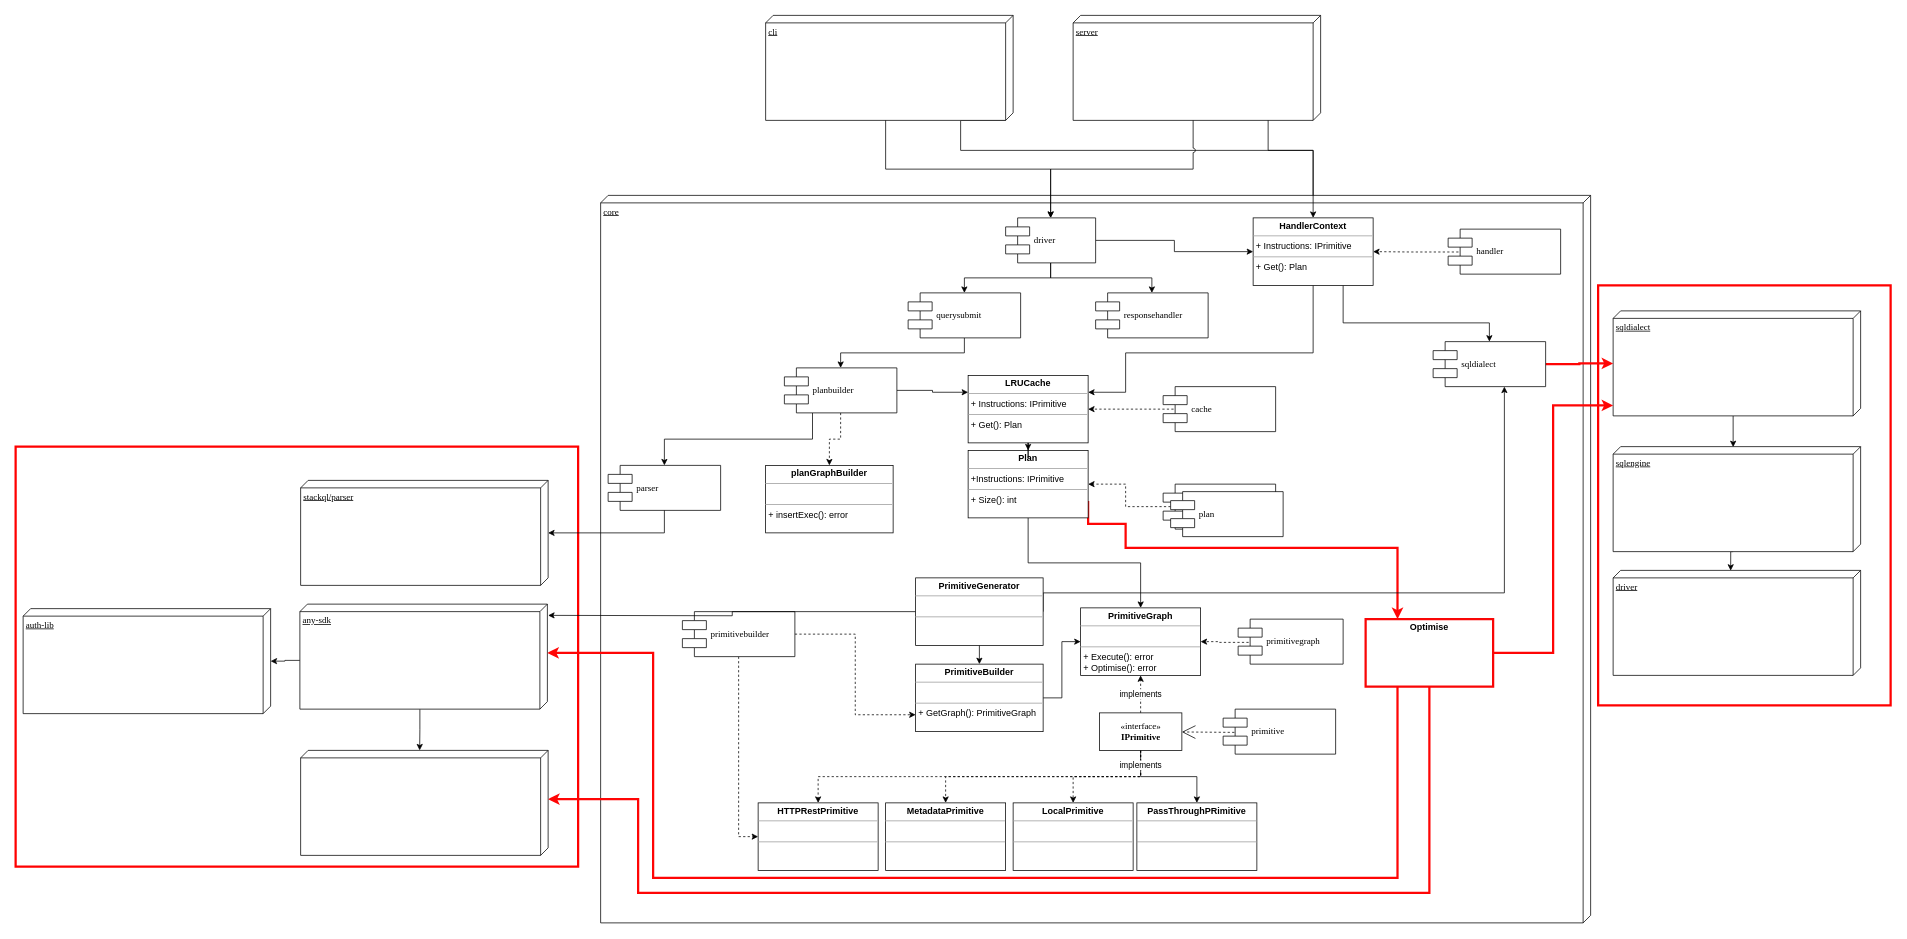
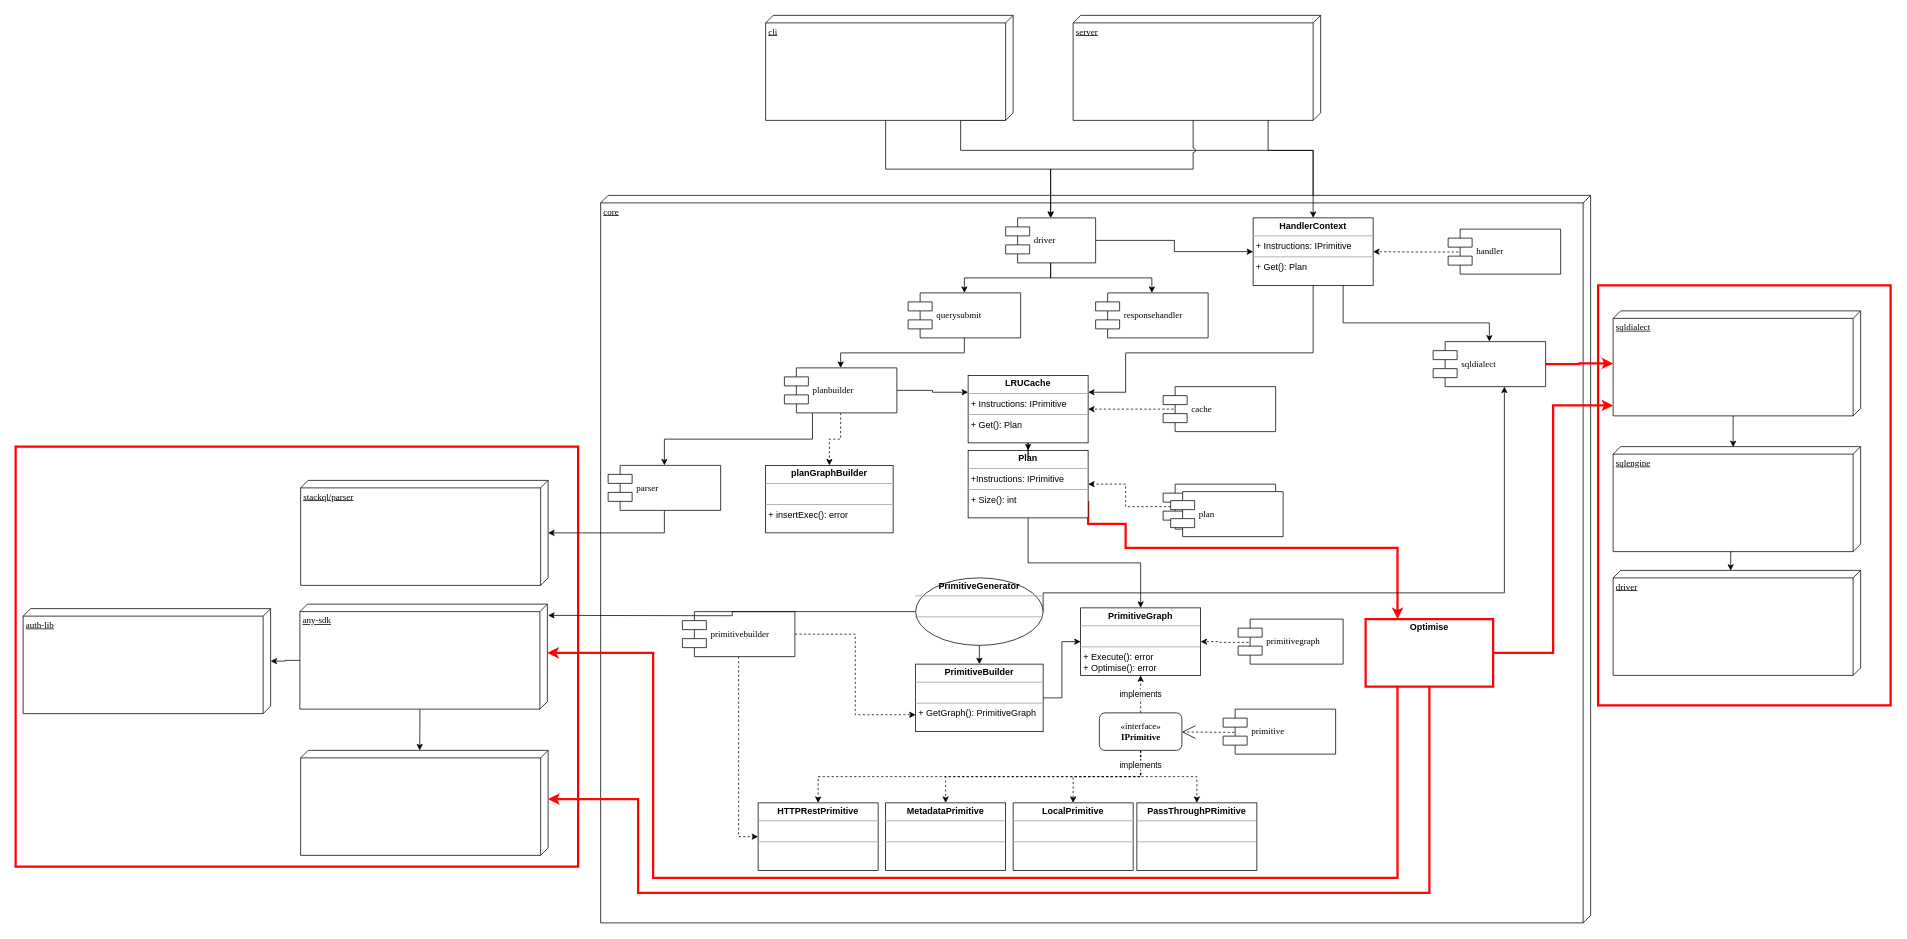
(979, 612) -> (979, 612)
(1140, 732) -> (1140, 732)
(1180, 777) -> (1180, 777)
